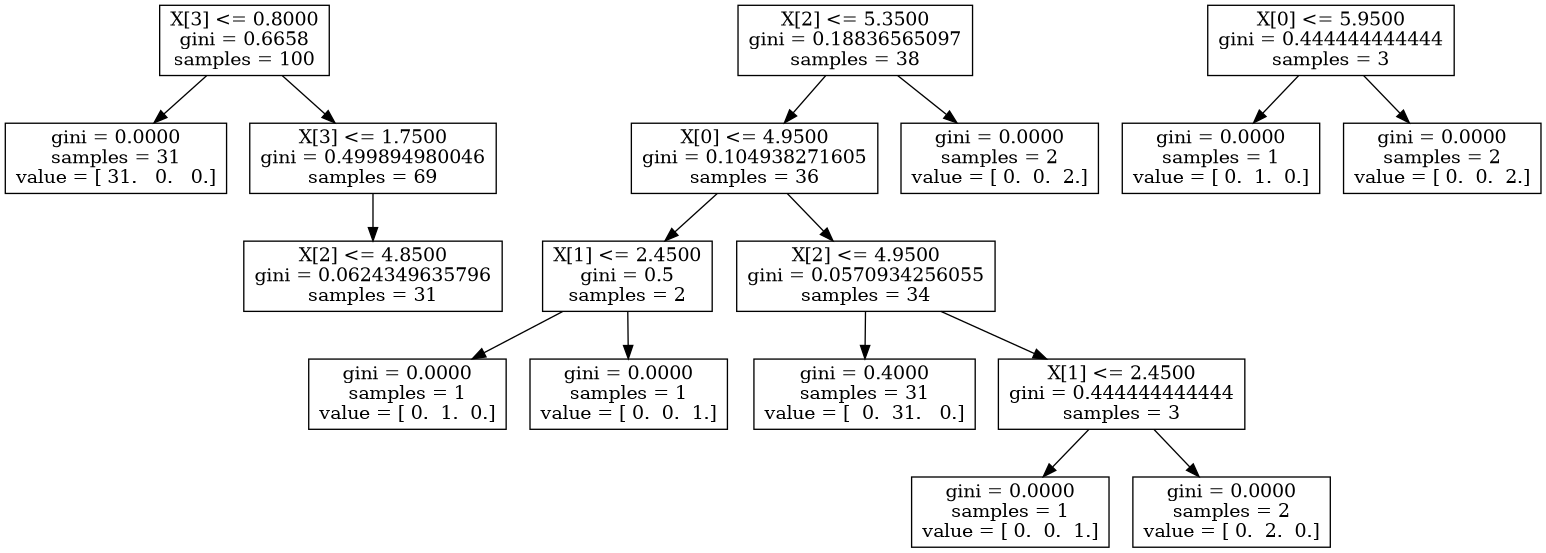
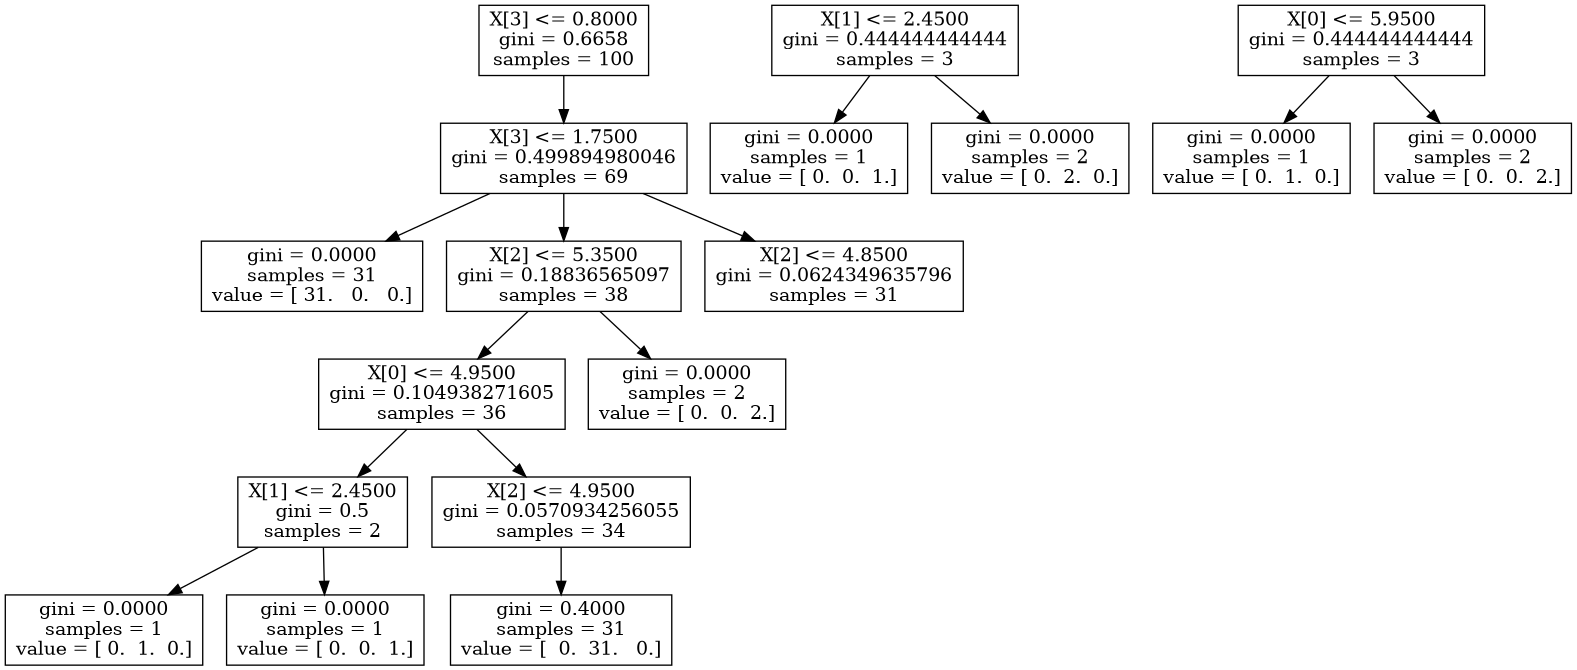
(185, 95) -> (444, 215)
none -> (564, 211)
(988, 332) -> none
